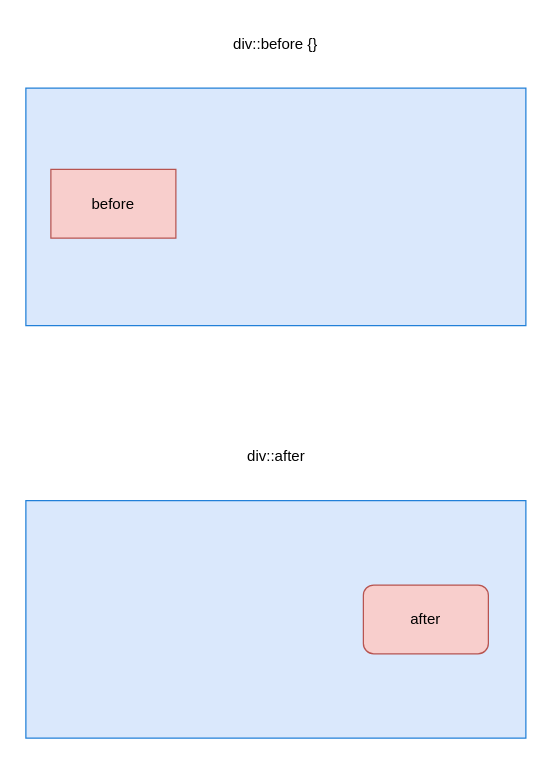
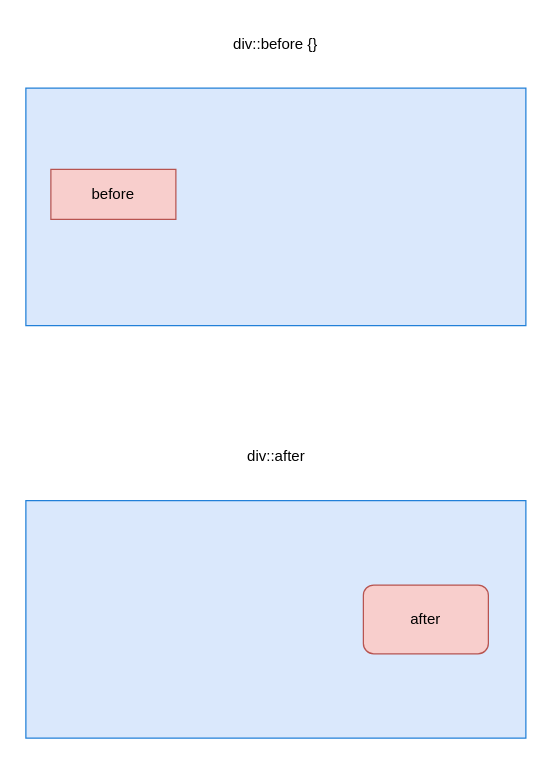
(113, 204) -> (113, 194)
